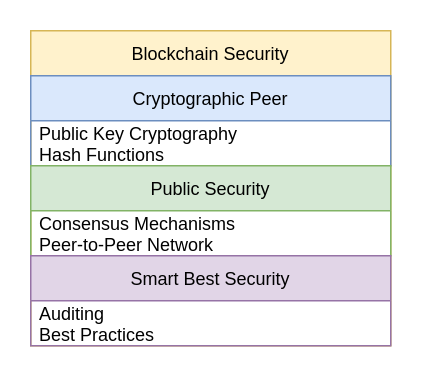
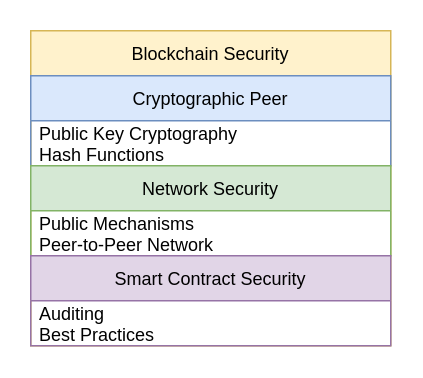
(210, 189) -> (210, 189)
(135, 224) -> (115, 224)
(210, 279) -> (210, 279)
